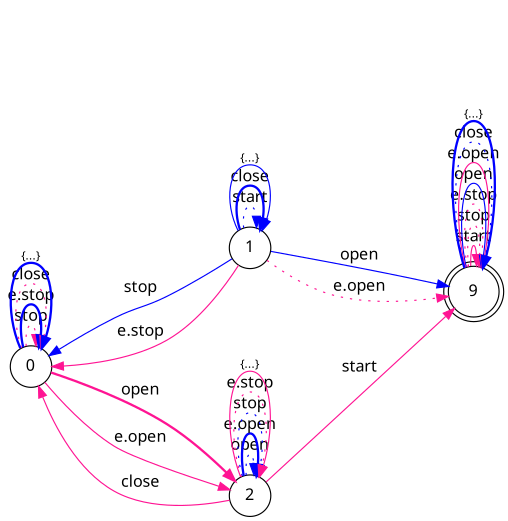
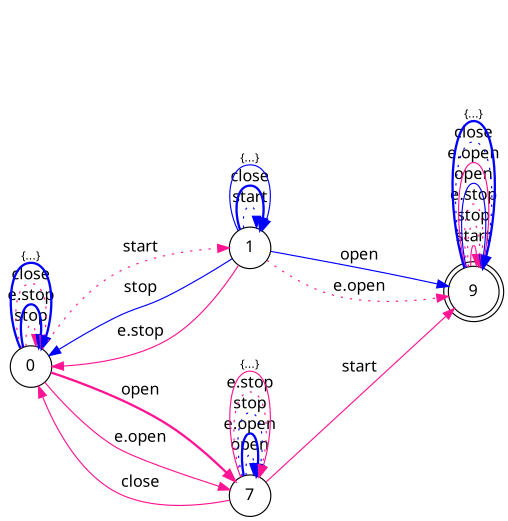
none -> (115, 274)
(250, 496) -> (250, 496)
